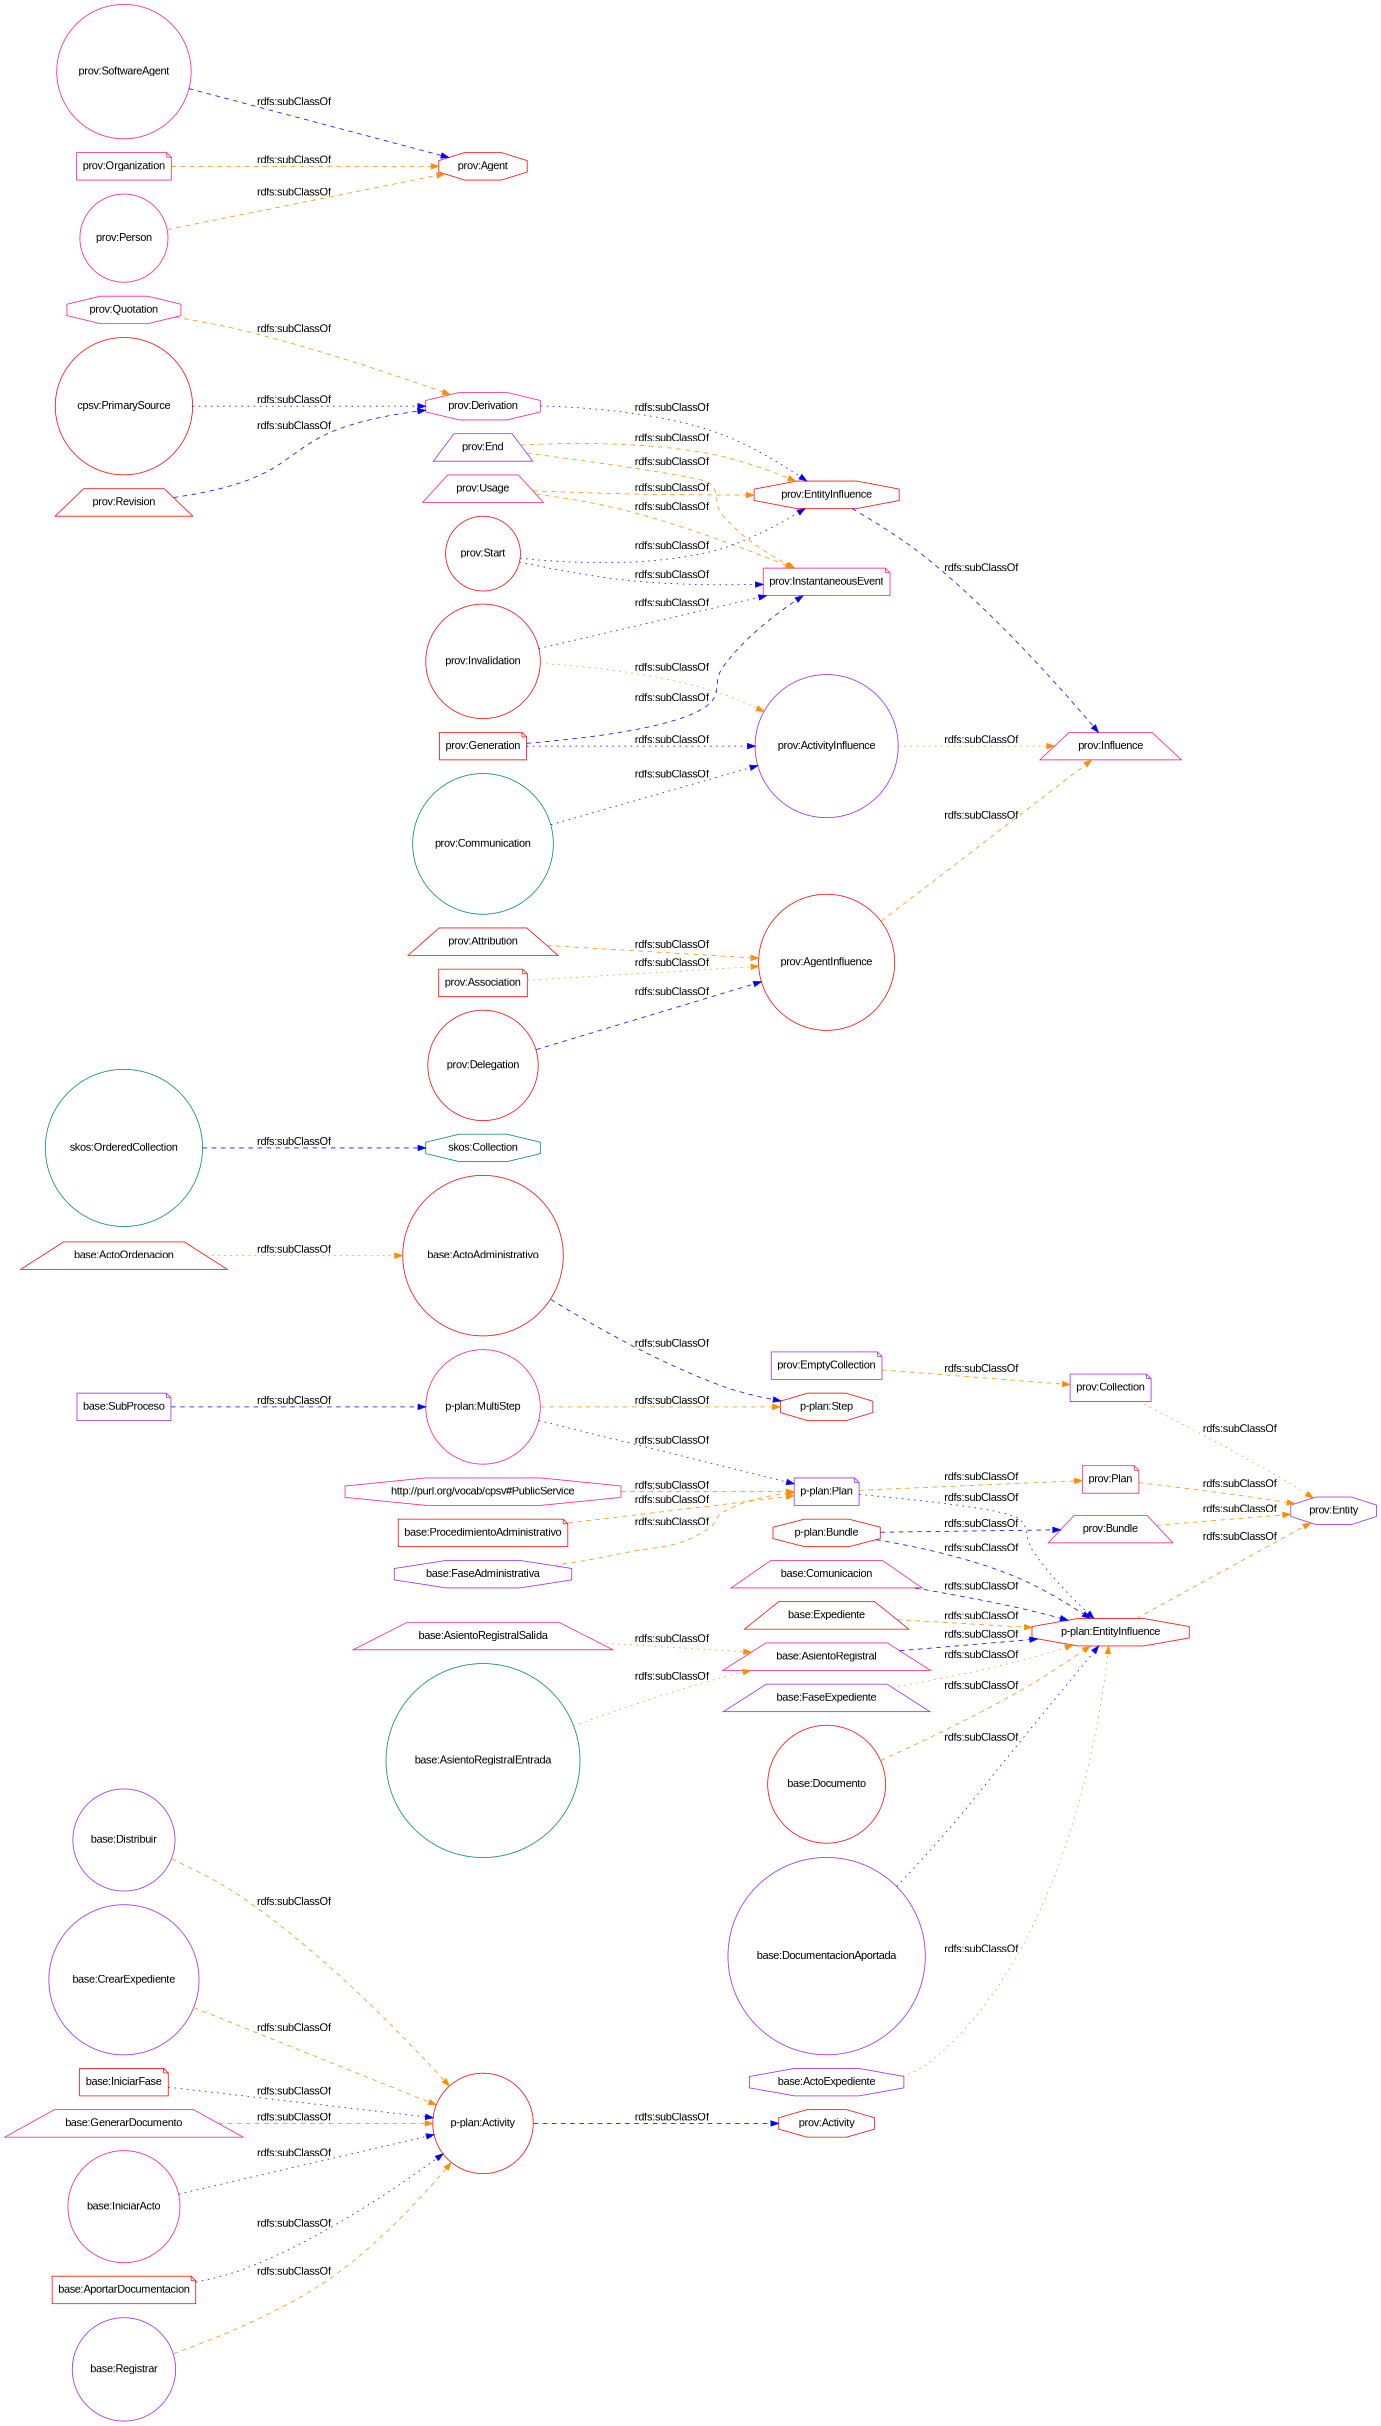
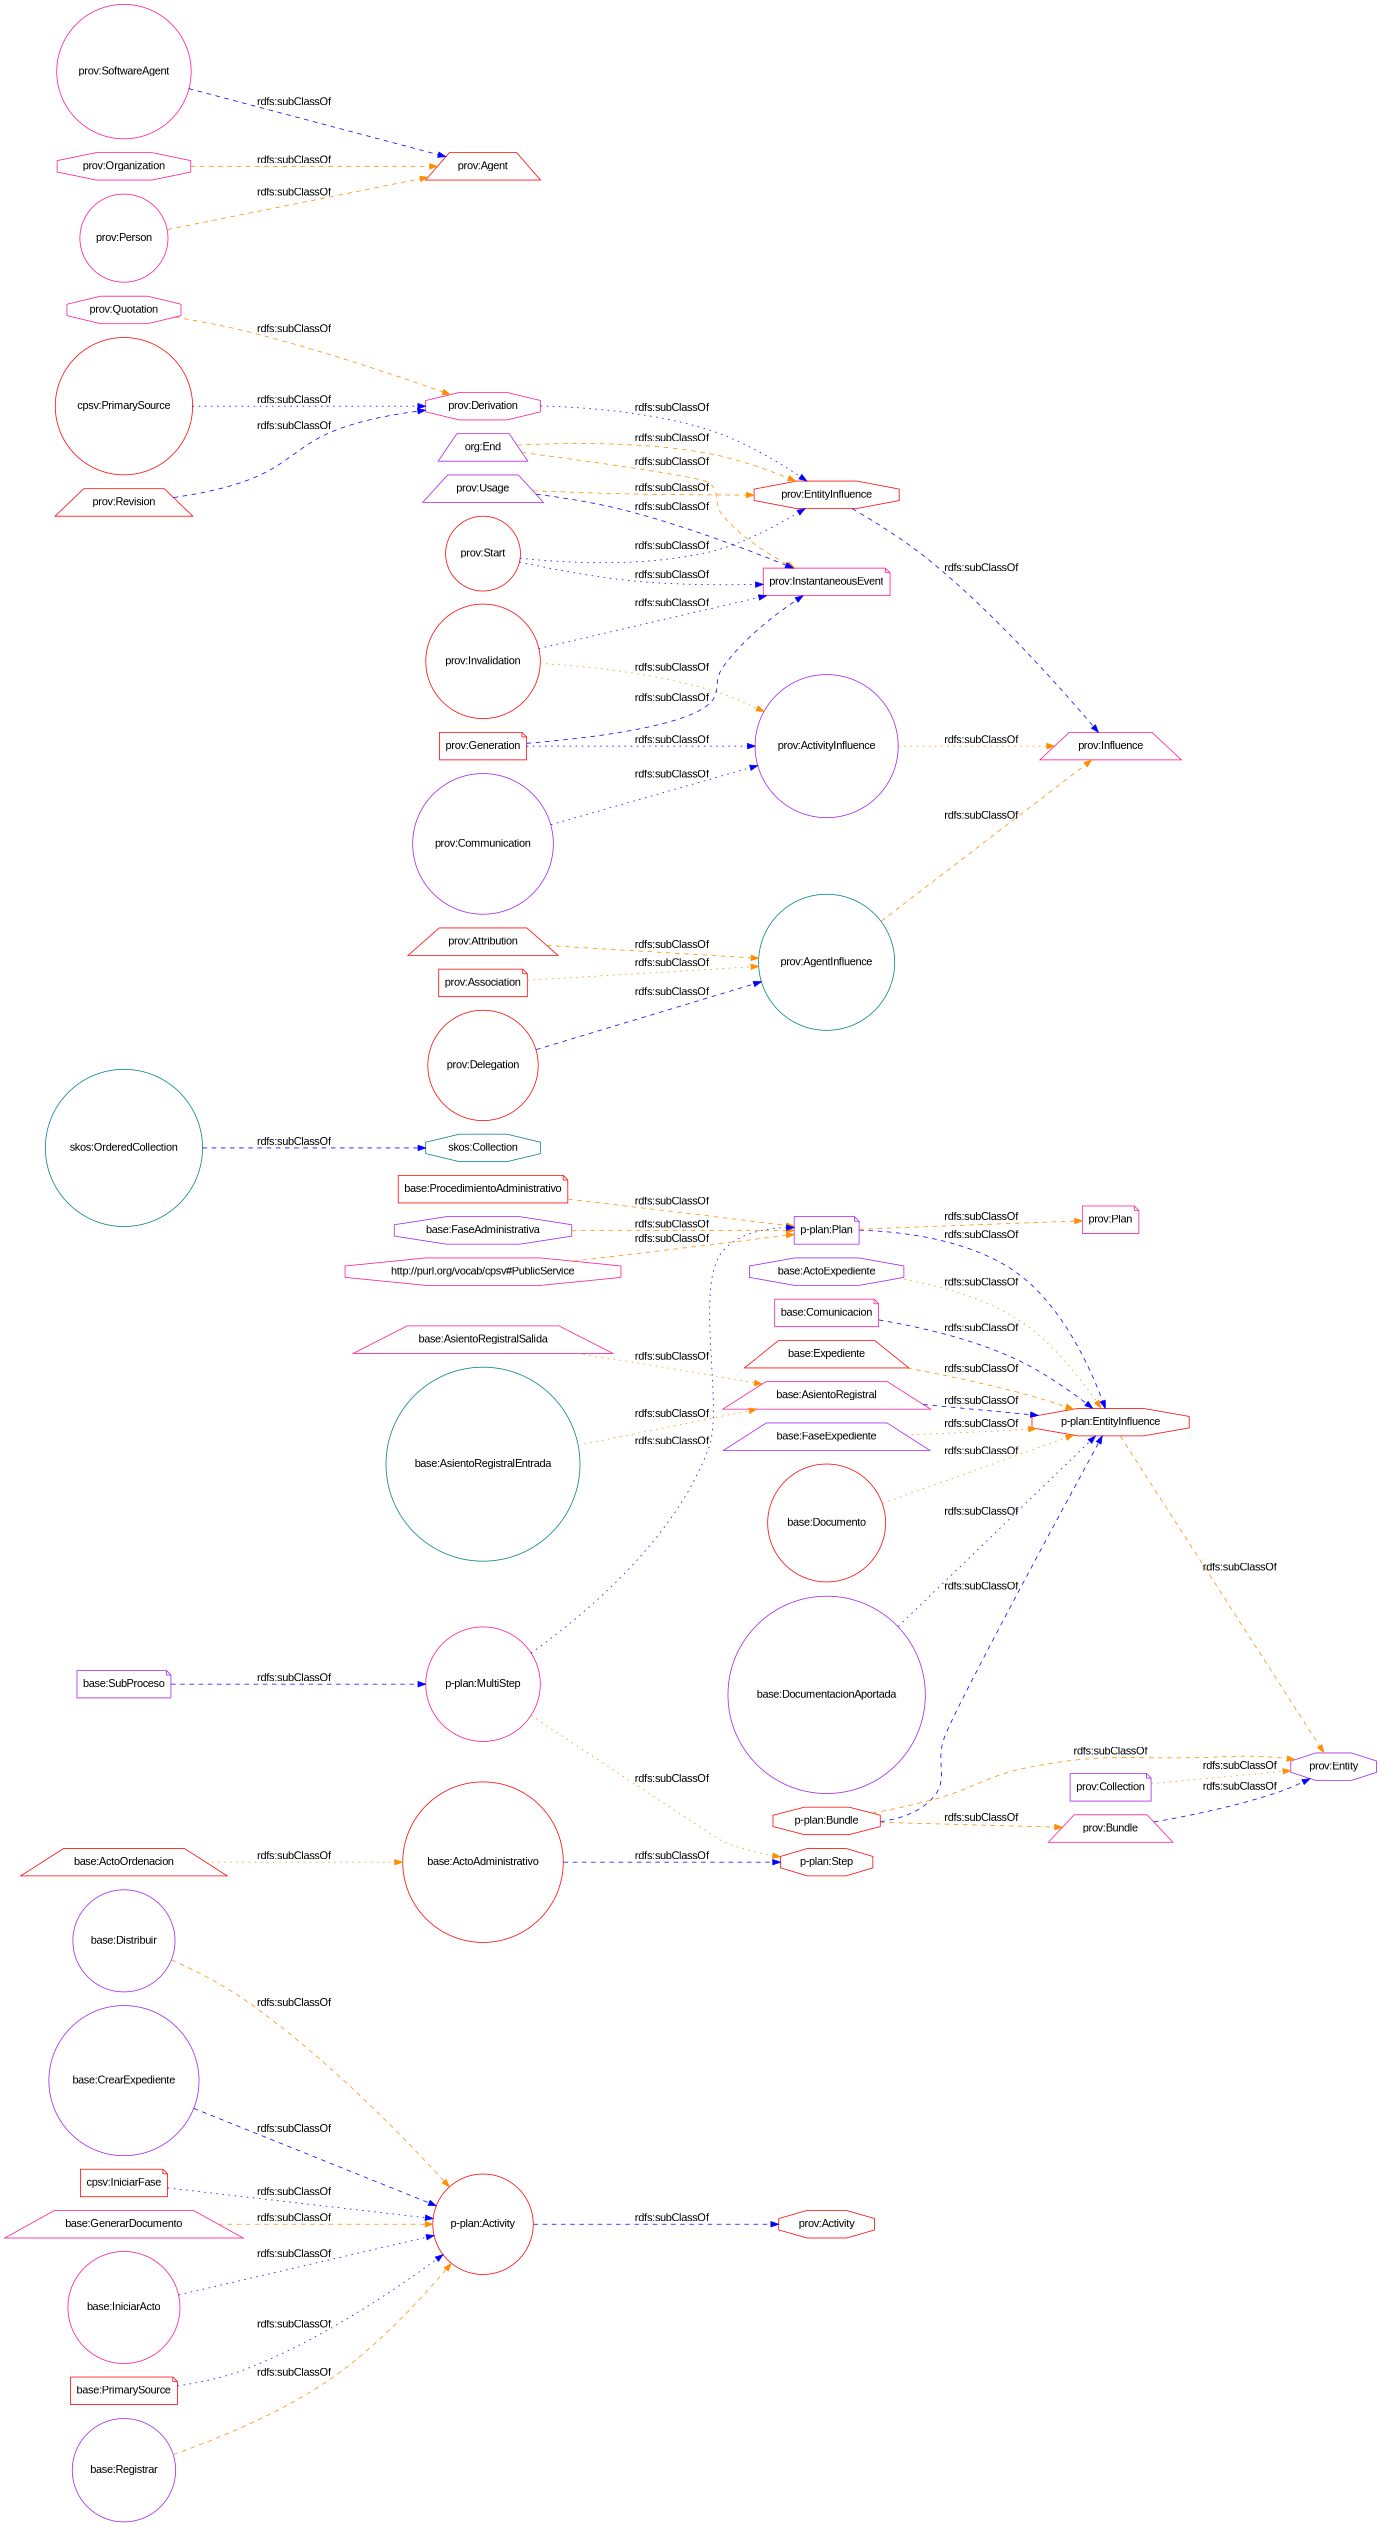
(124, 166) -> (124, 166)
(483, 166) -> (483, 166)
(483, 447) -> (483, 447)
(483, 489) -> (483, 489)
(663, 521) -> (663, 521)
(483, 844) -> (483, 844)
(827, 962) -> (827, 962)
(827, 1366) -> none
(656, 1407) -> (648, 1793)
(1213, 1492) -> (1076, 1760)
(999, 1512) -> (1013, 1270)
(1220, 1520) -> (1230, 1806)
(967, 1531) -> (968, 1825)
(827, 1574) -> (827, 1313)
(985, 1710) -> (974, 1471)
(311, 2055) -> (311, 2156)
(124, 2082) -> (124, 2183)
(124, 2290) -> (124, 2391)
